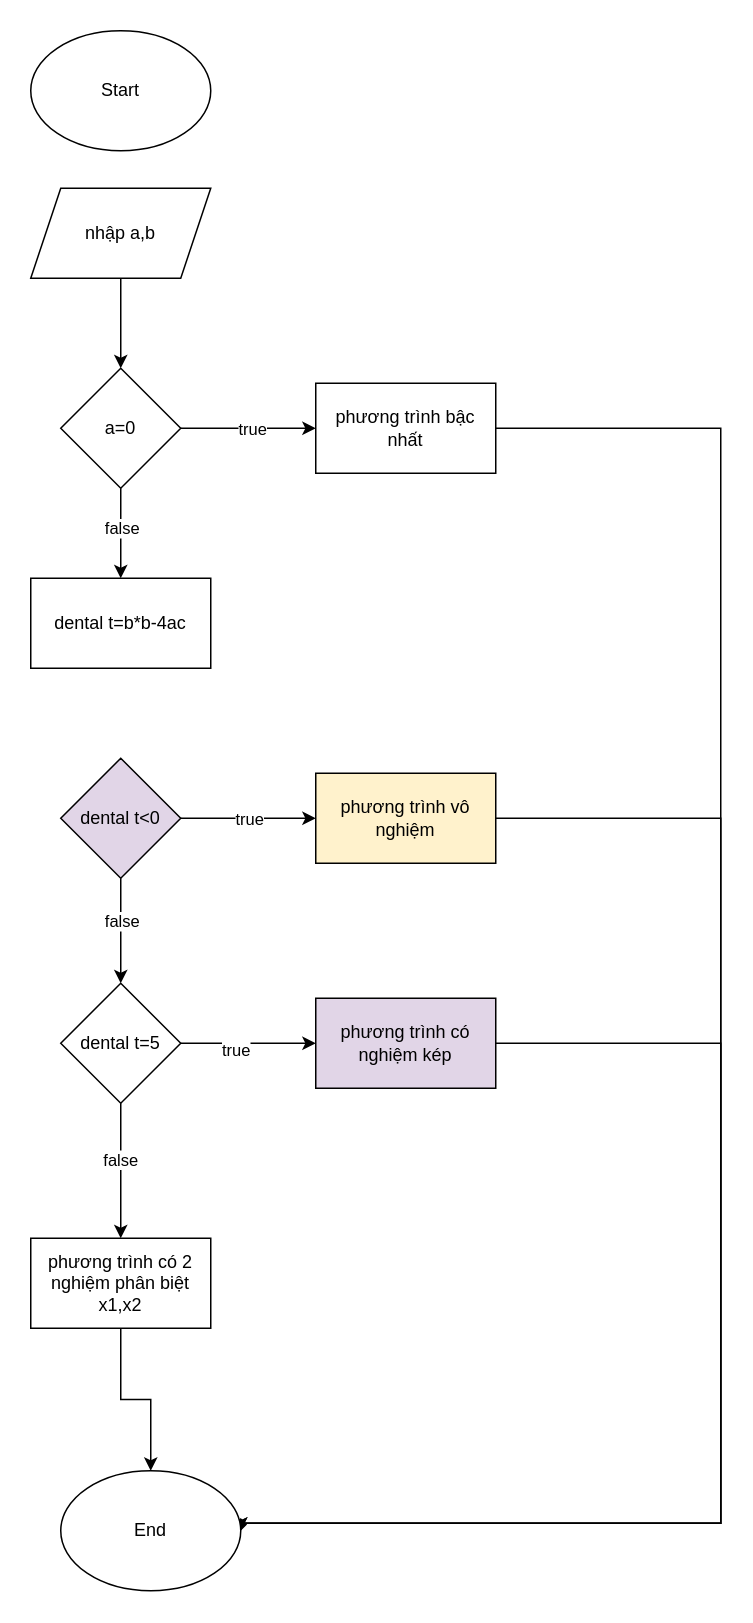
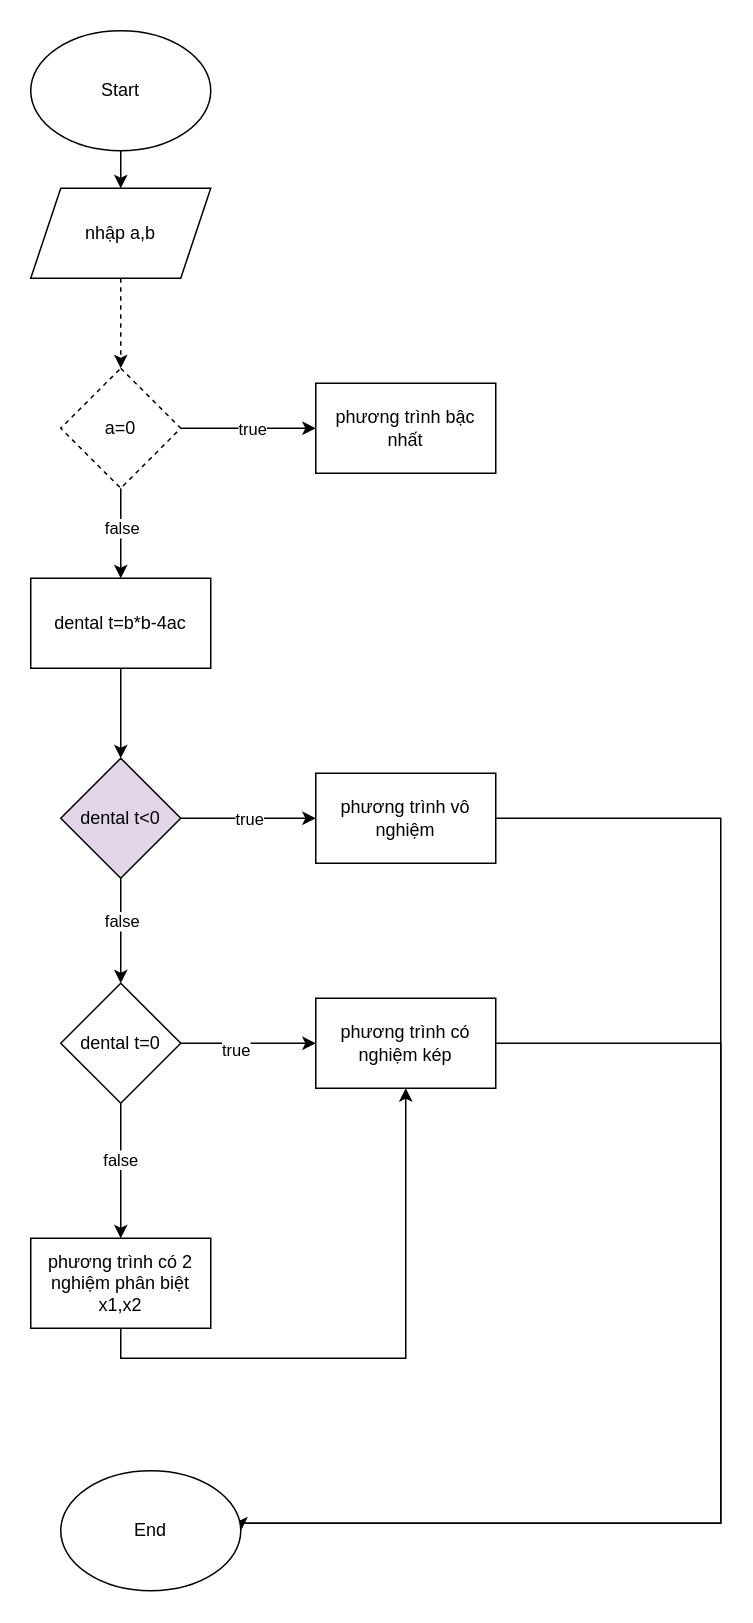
none -> (121, 164)
(121, 319) -> (121, 319)
(121, 428) -> (121, 428)
(721, 510) -> none
none -> (121, 708)
(406, 818) -> (406, 818)
(121, 1043) -> (121, 1043)
(406, 1043) -> (406, 1043)
(144, 1400) -> (392, 1358)
(241, 1520) -> (496, 1043)
